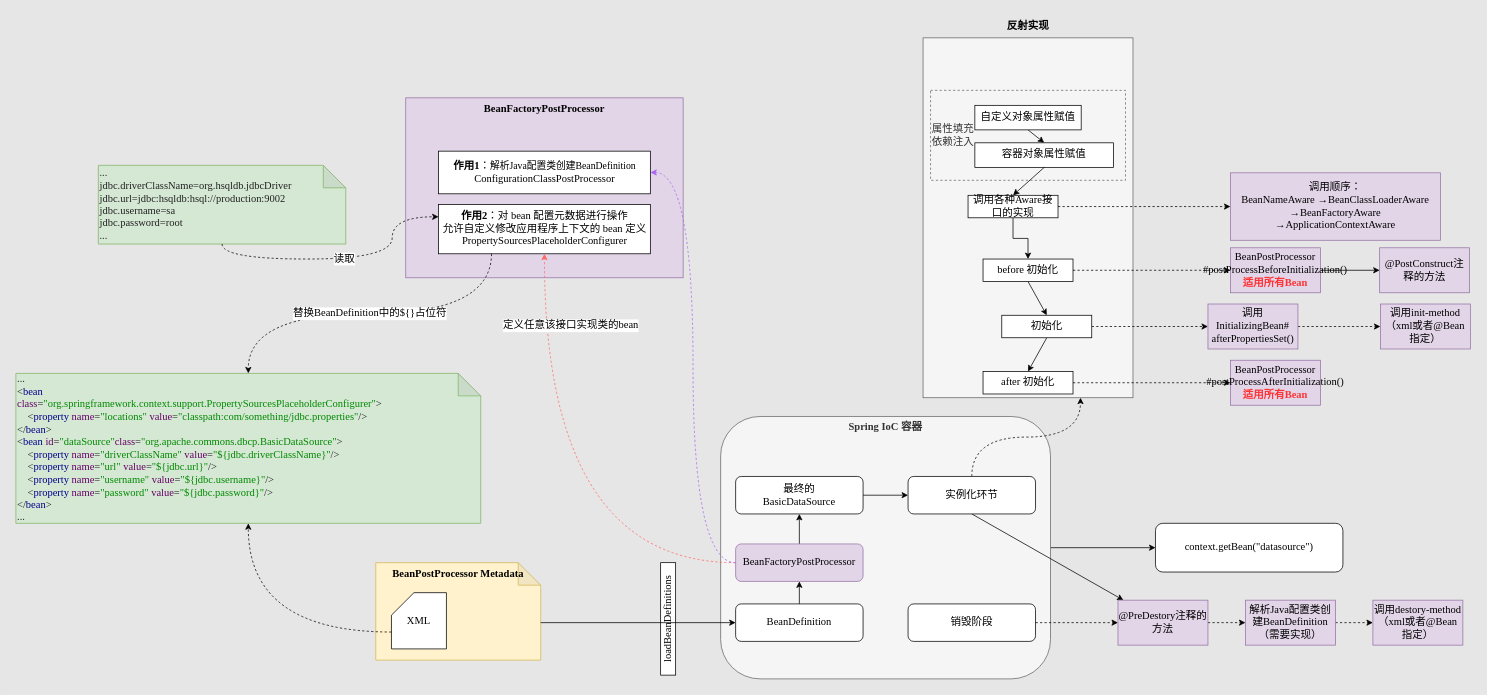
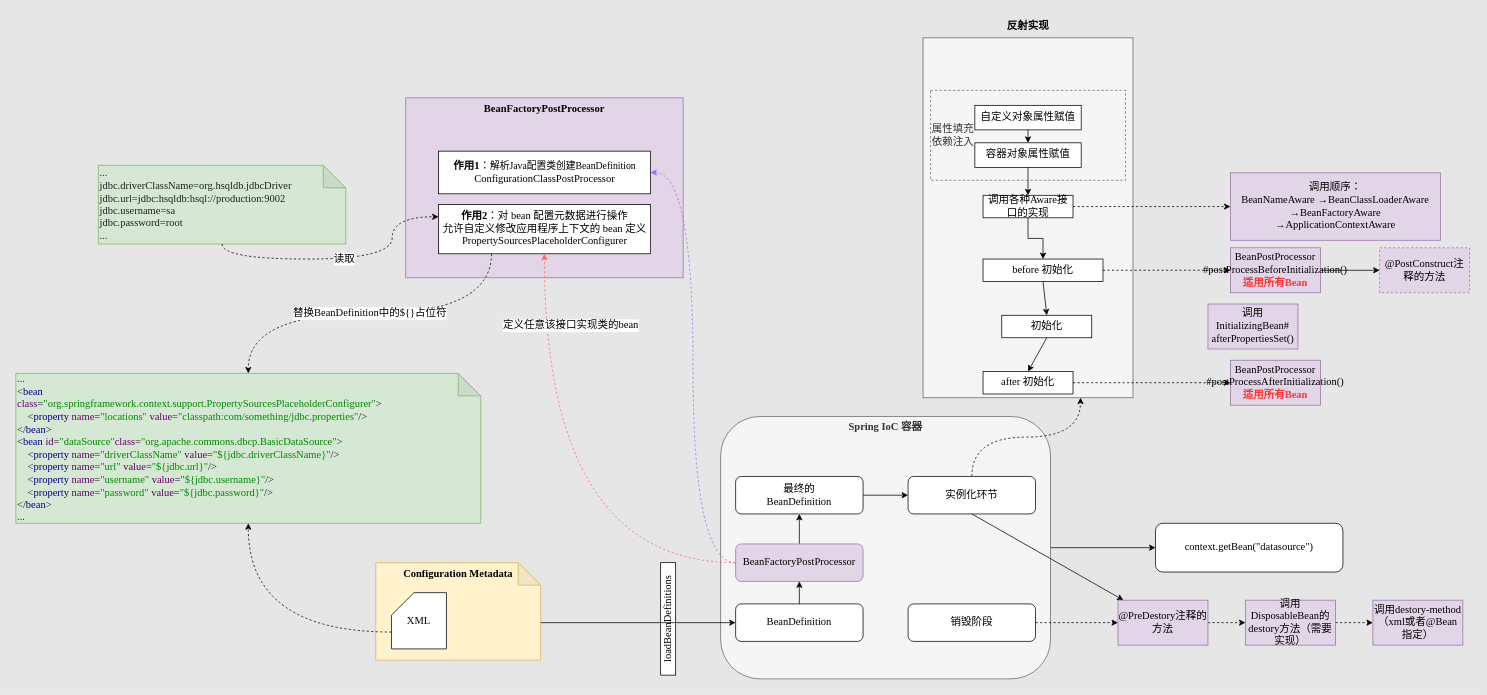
(1044, 155) -> (1028, 155)
(1013, 207) -> (1028, 207)
(1028, 270) -> (1043, 270)
(1425, 270) -> (1425, 270)
(1147, 327) -> none
(1336, 327) -> none
(1425, 327) -> none
(799, 495) -> (799, 495)
(458, 574) -> (458, 574)
(1290, 623) -> (1290, 623)
